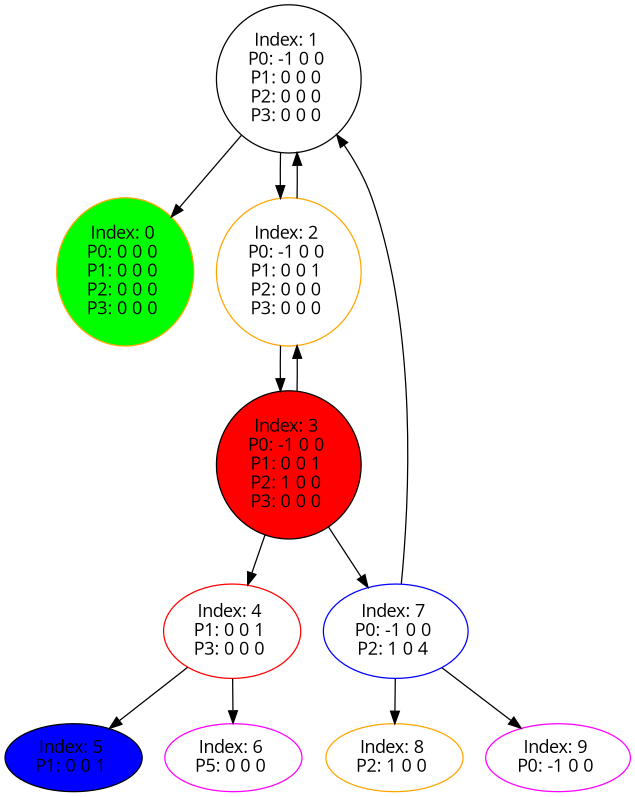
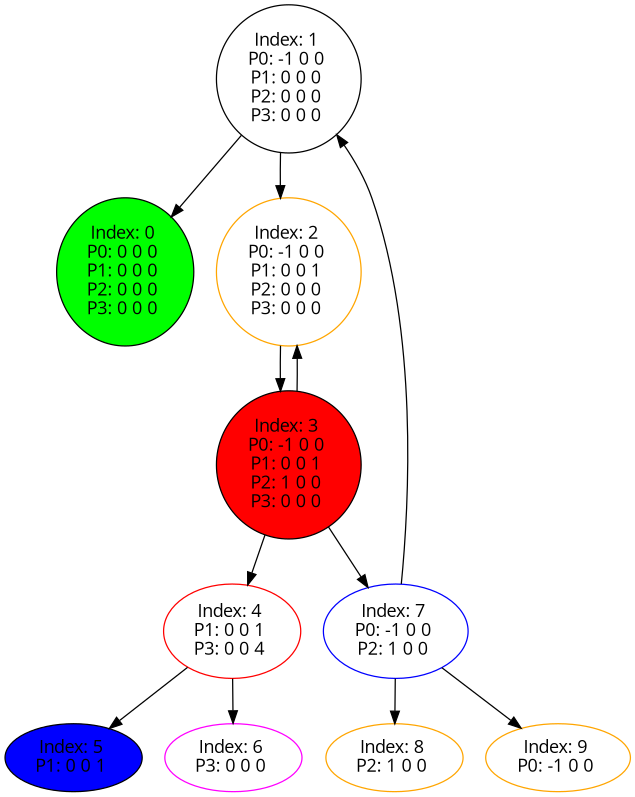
(297, 182) -> none
(125, 272) -> (125, 272)
(232, 631) -> (232, 631)
(396, 631) -> (396, 631)
(233, 758) -> (233, 758)
(558, 758) -> (558, 758)
